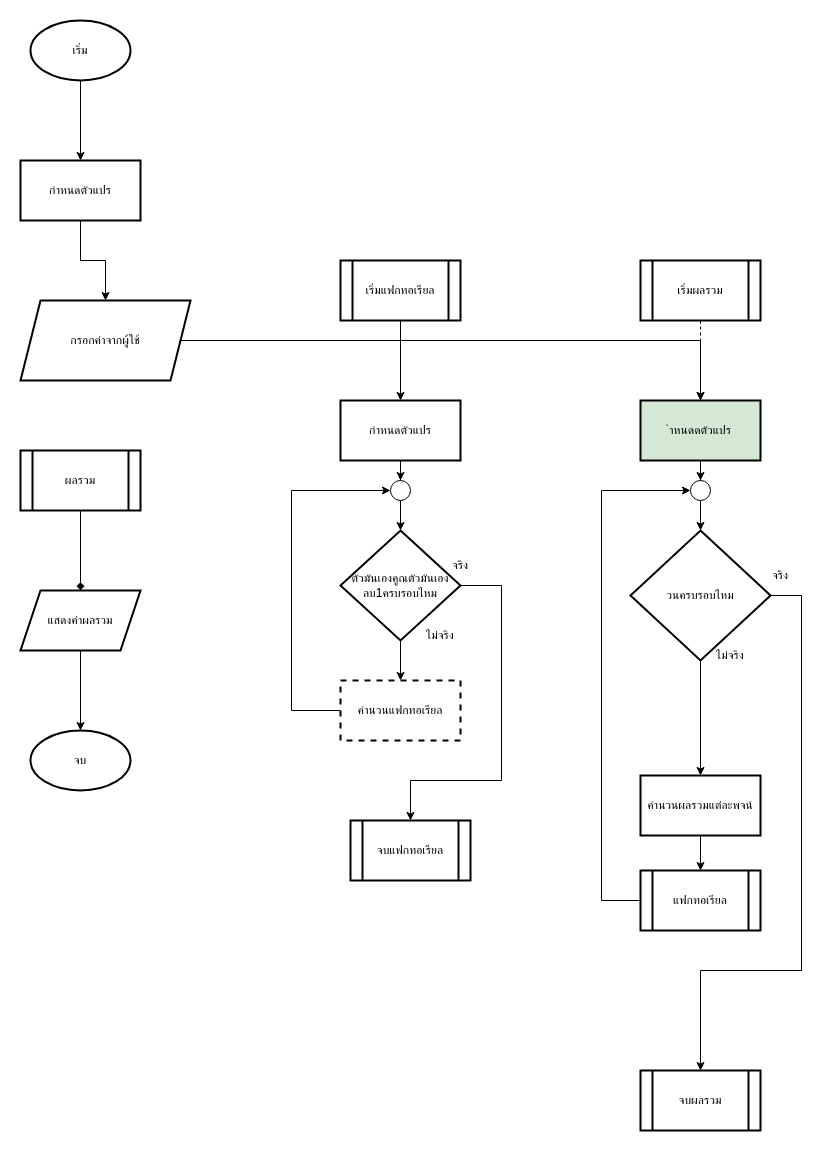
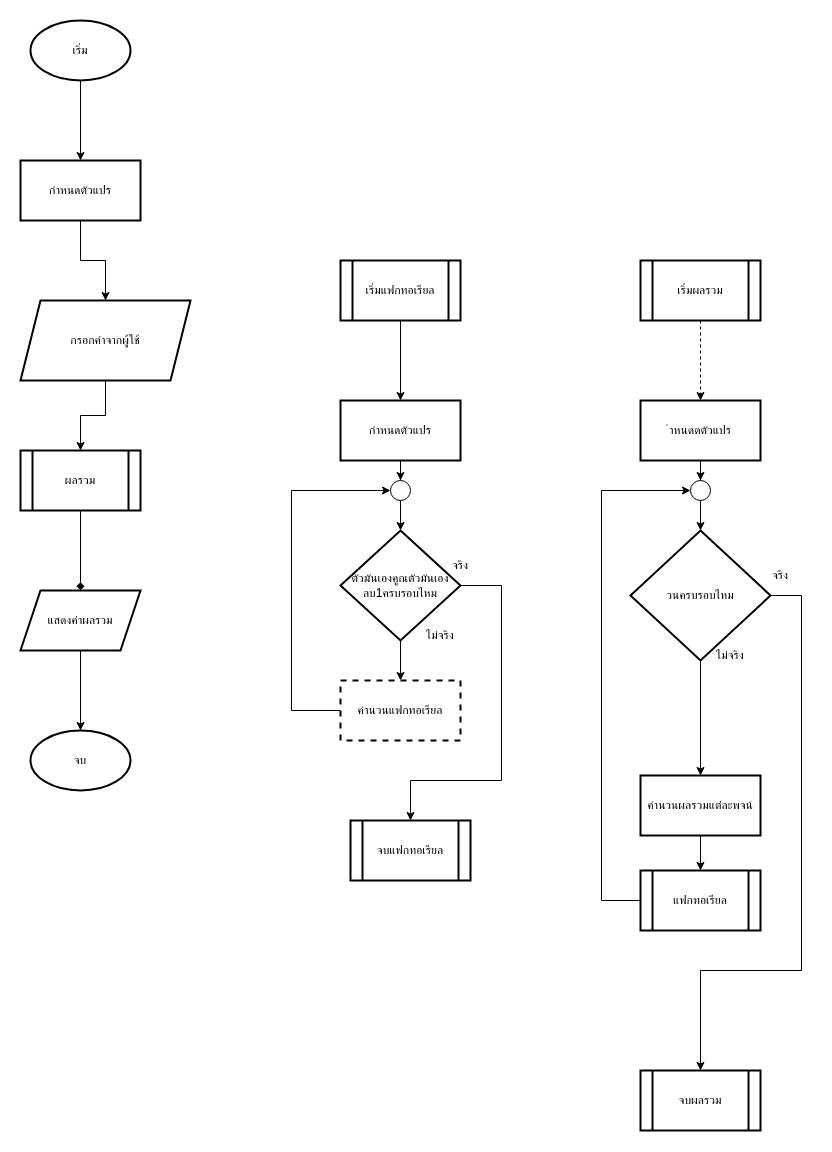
(440, 341) -> (97, 416)
(701, 431) -> (701, 431)
